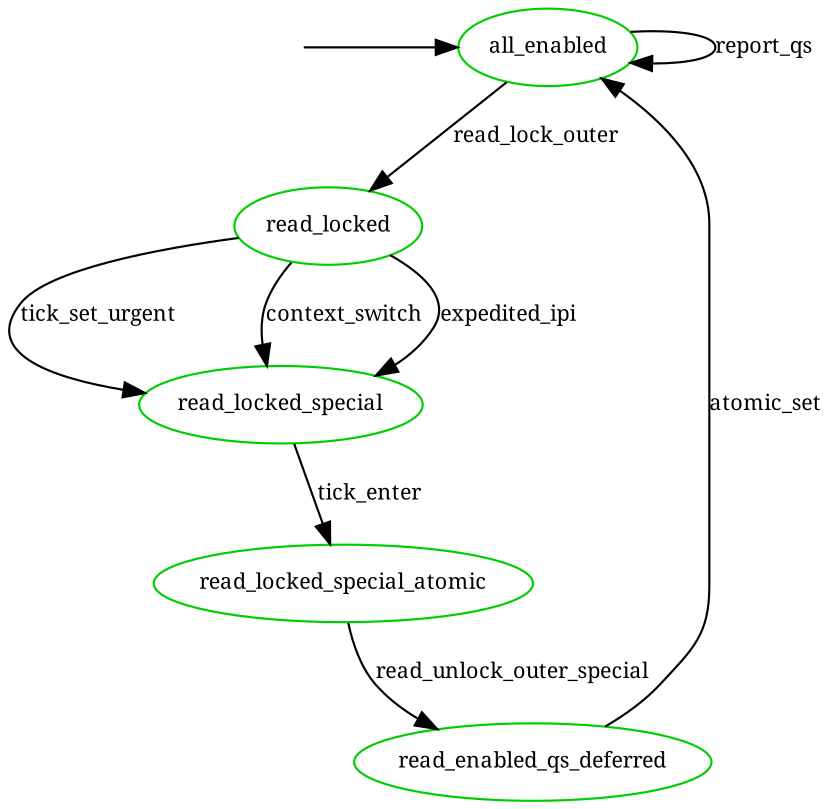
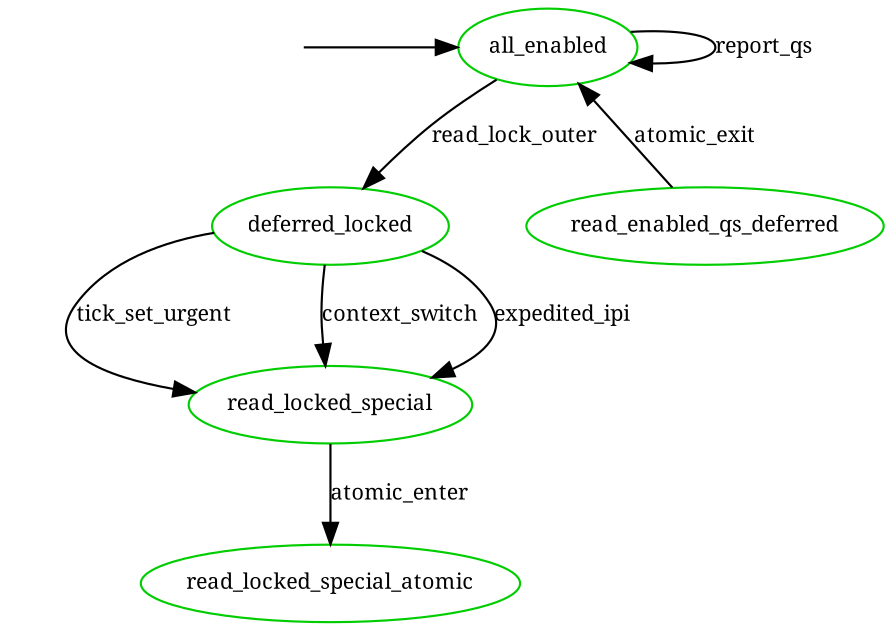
(328, 226) -> (330, 226)
(765, 405) -> (695, 137)
(370, 494) -> (399, 494)
(371, 679) -> none
